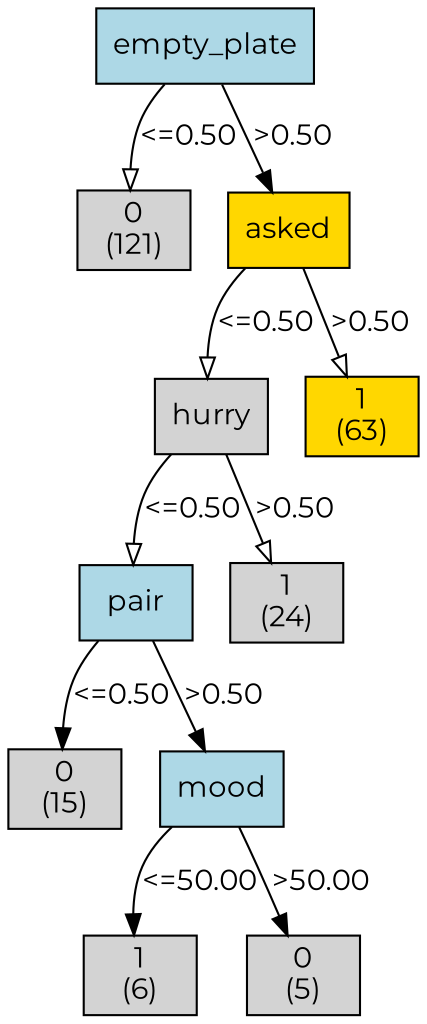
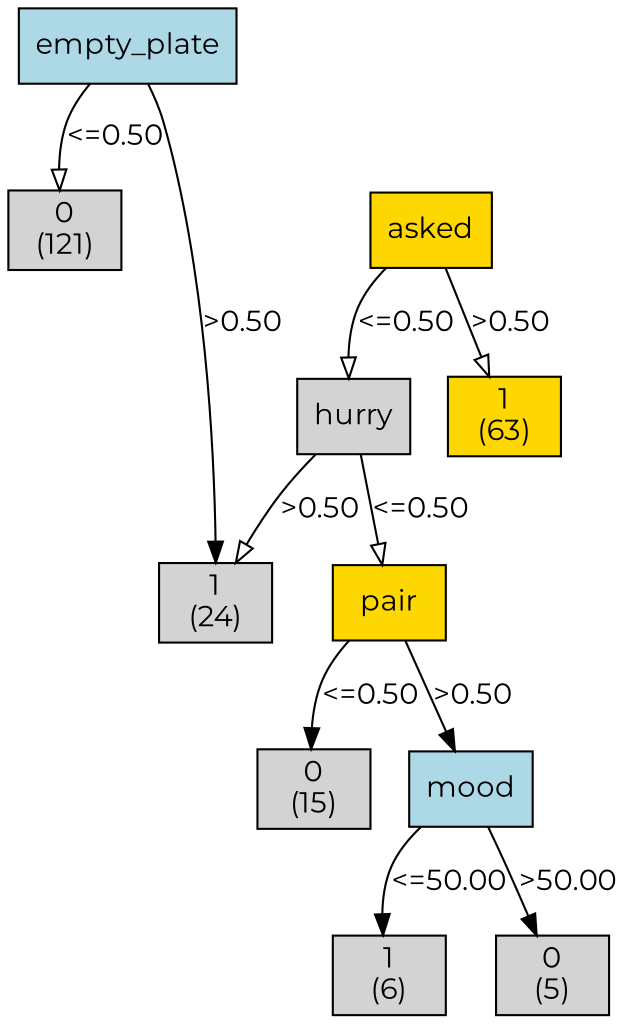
(243, 129) -> (200, 310)
(136, 603) -> (389, 603)
